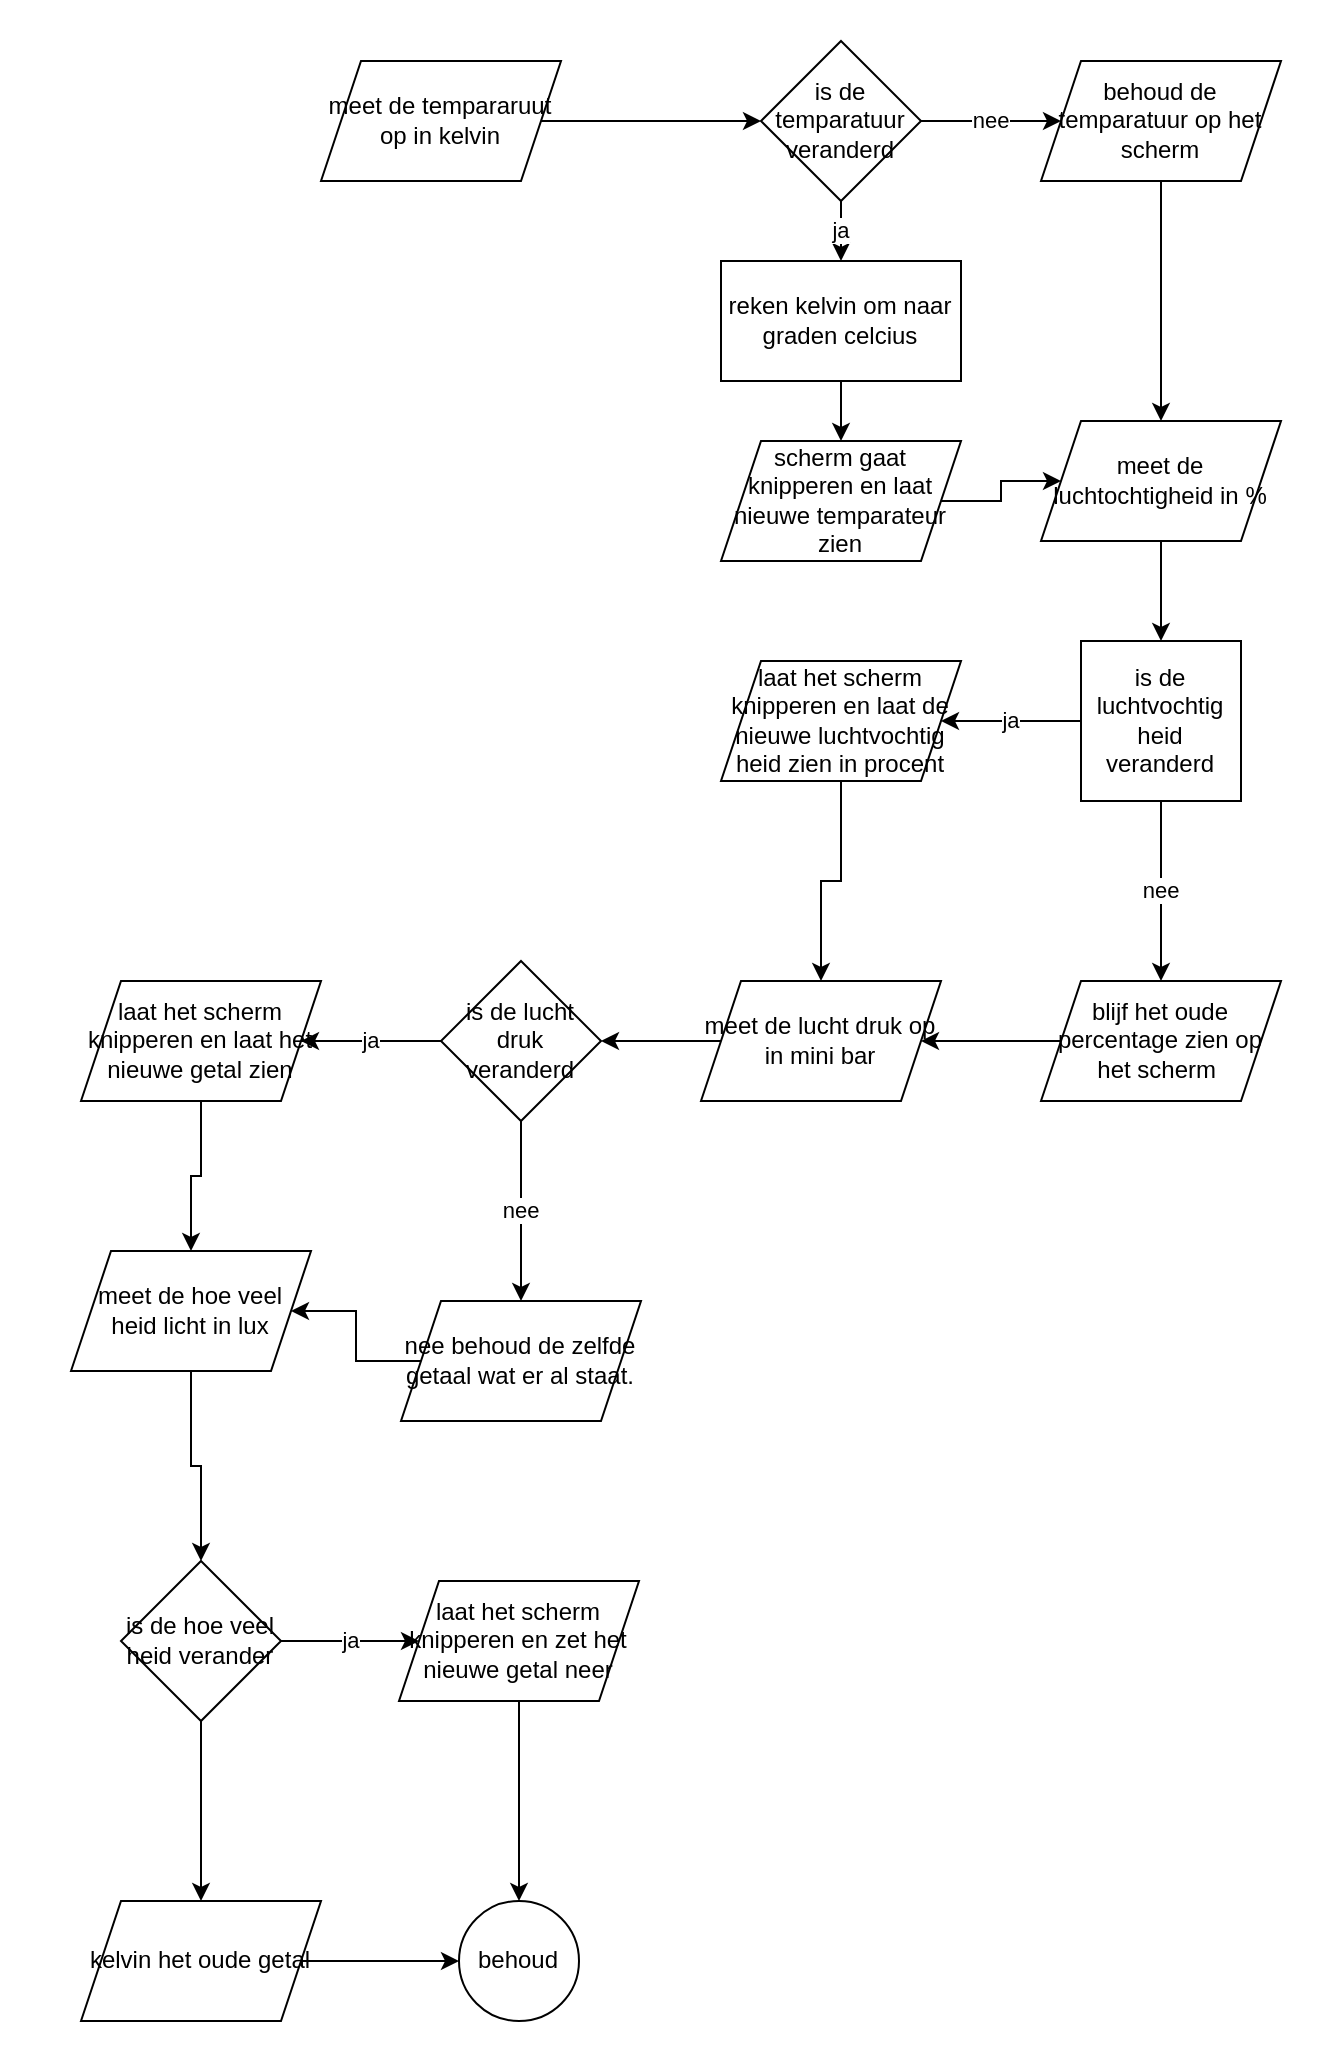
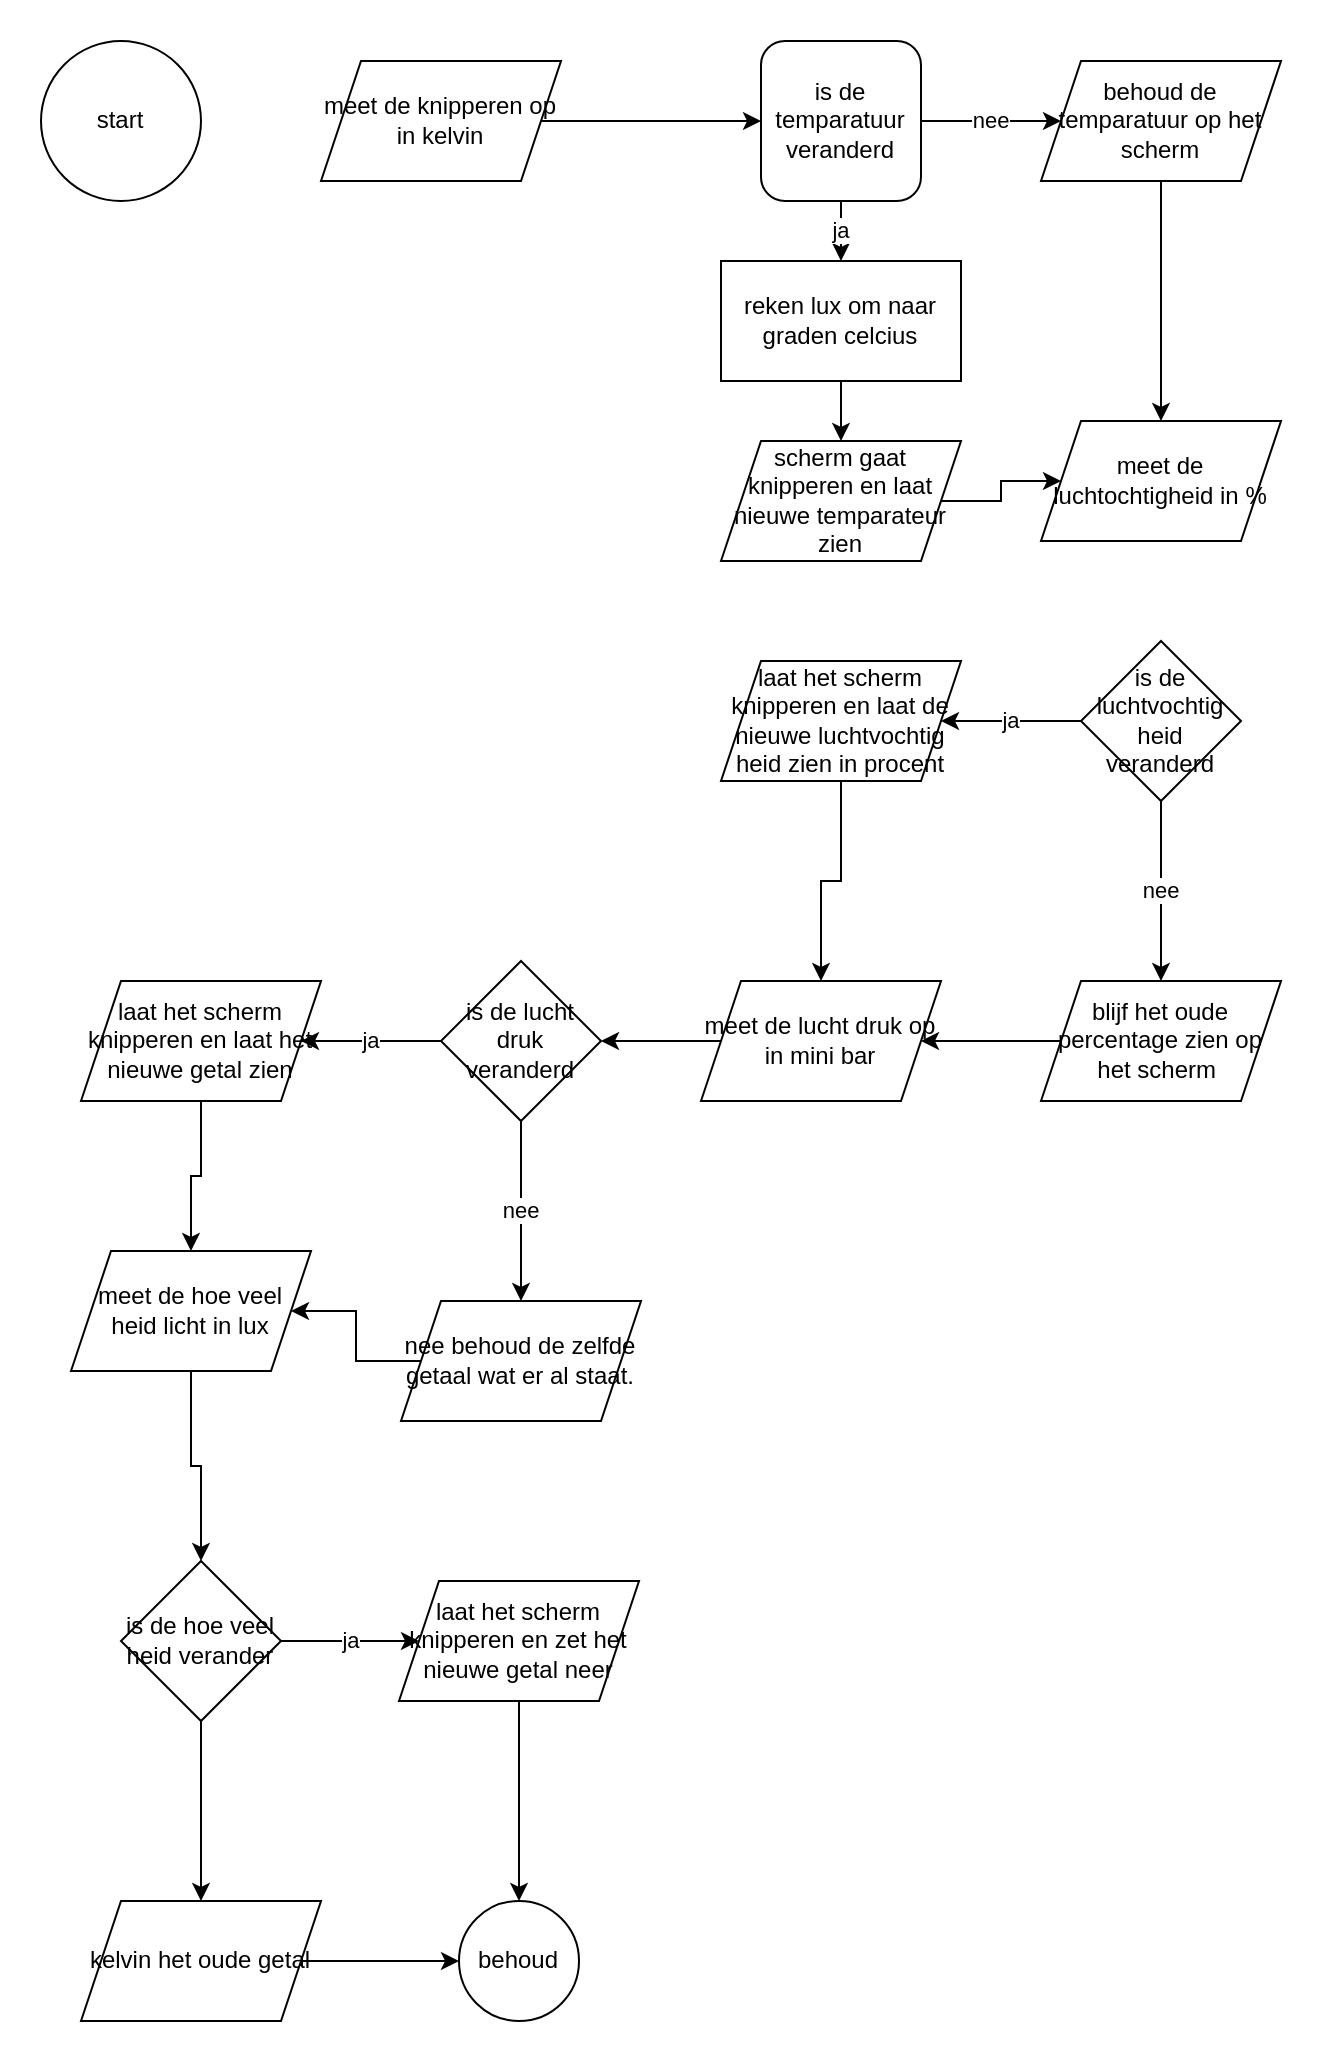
none -> (121, 121)
(441, 121) -> (441, 121)
(841, 121) -> (841, 121)
(841, 321) -> (841, 321)
(1161, 584) -> none
(1161, 721) -> (1161, 721)
